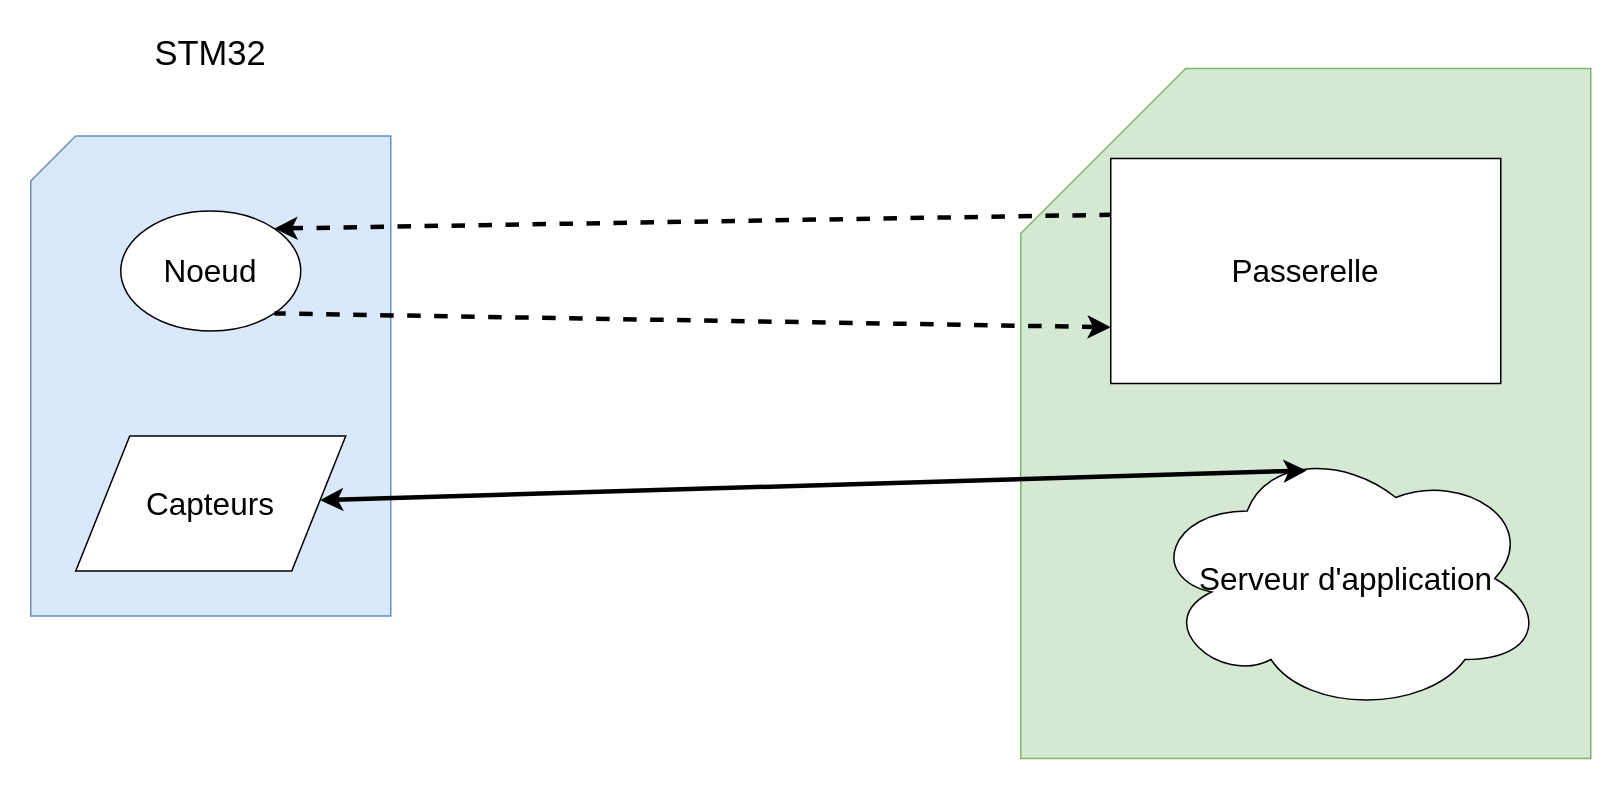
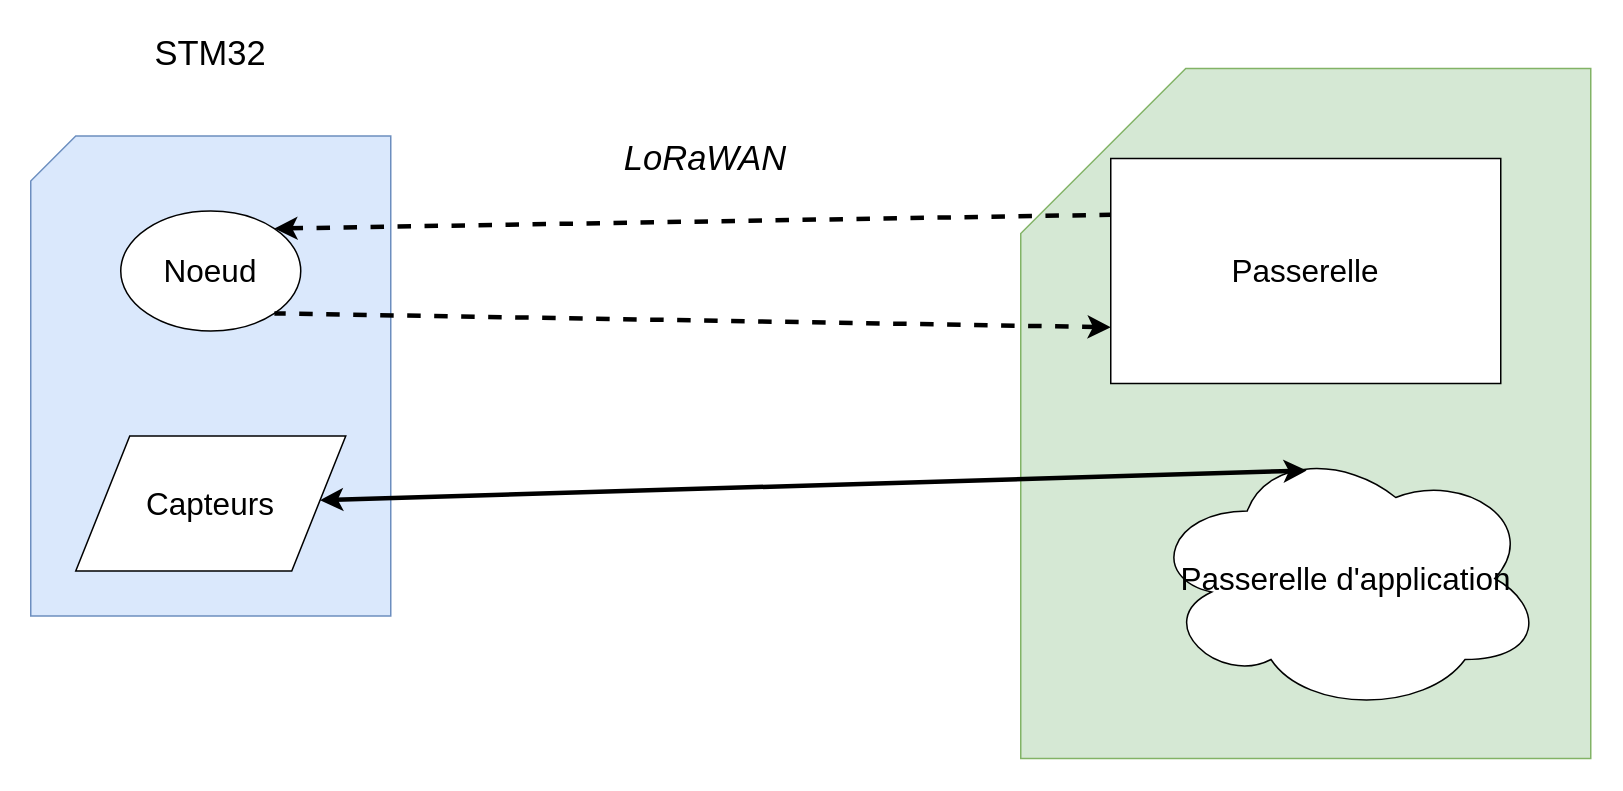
none -> (706, 158)
(1346, 578) -> (1346, 578)
